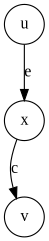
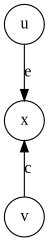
(11, 163) -> (24, 174)
